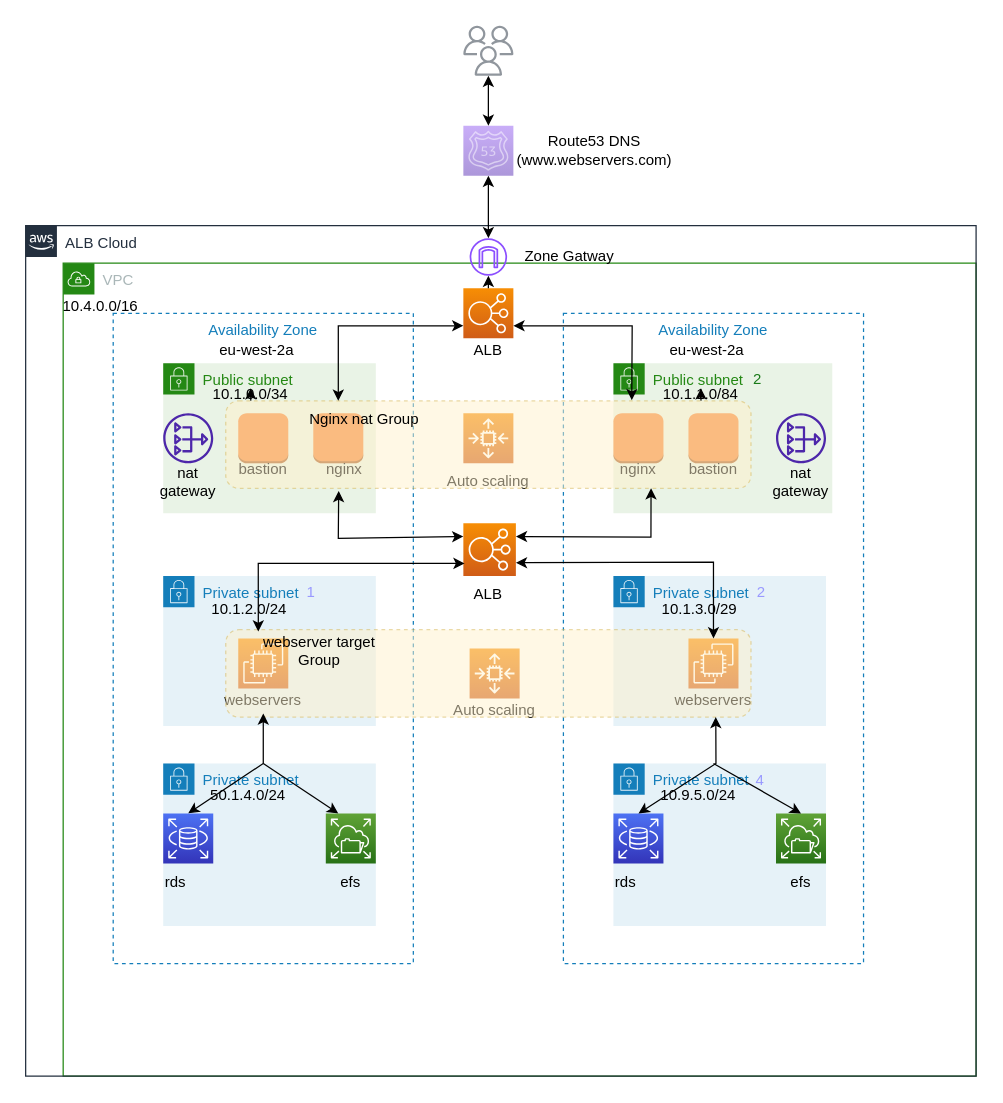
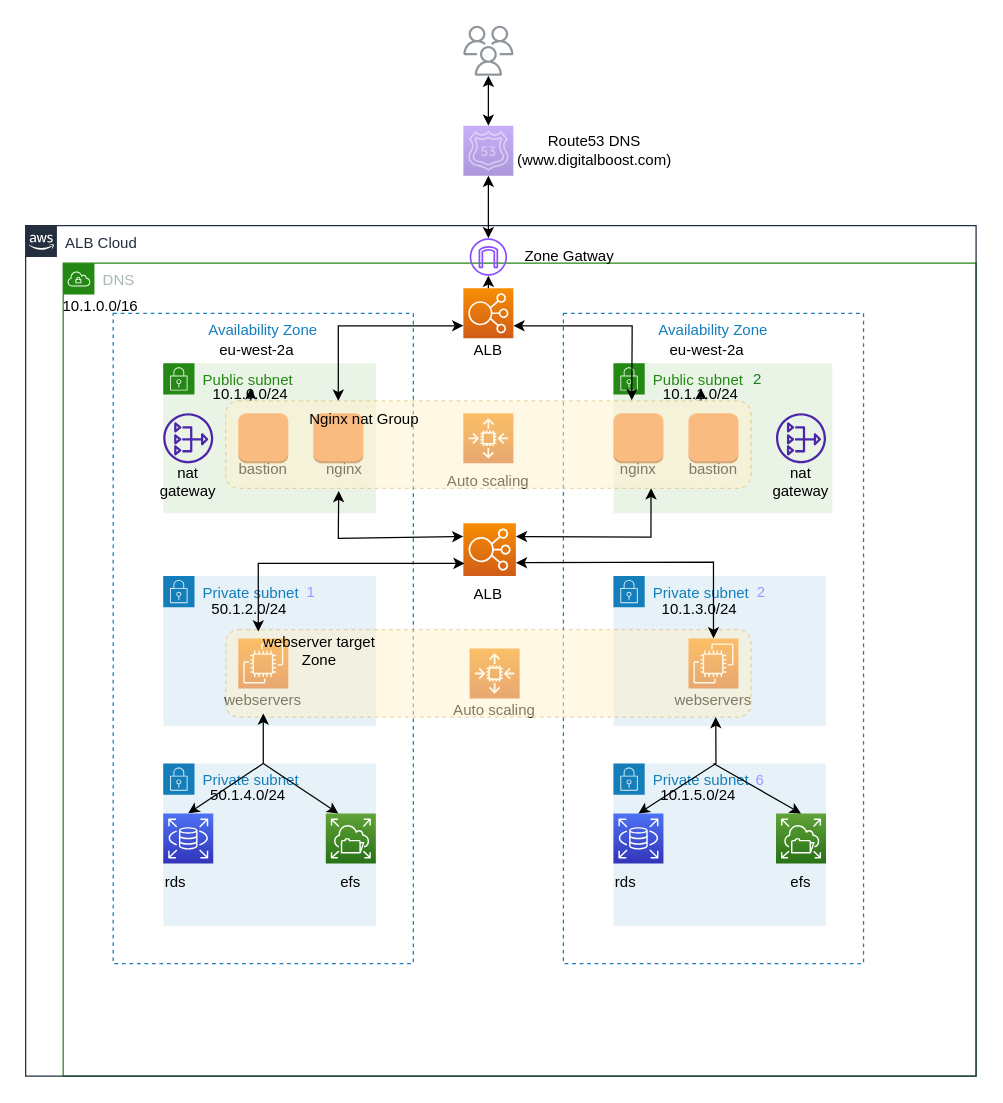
(594, 151) -> (594, 151)
(116, 281) -> (116, 281)
(101, 307) -> (101, 307)
(251, 394) -> (251, 394)
(701, 394) -> (701, 394)
(249, 609) -> (249, 609)
(699, 609) -> (699, 609)
(319, 651) -> (319, 651)
(760, 781) -> (760, 781)
(698, 796) -> (698, 796)
